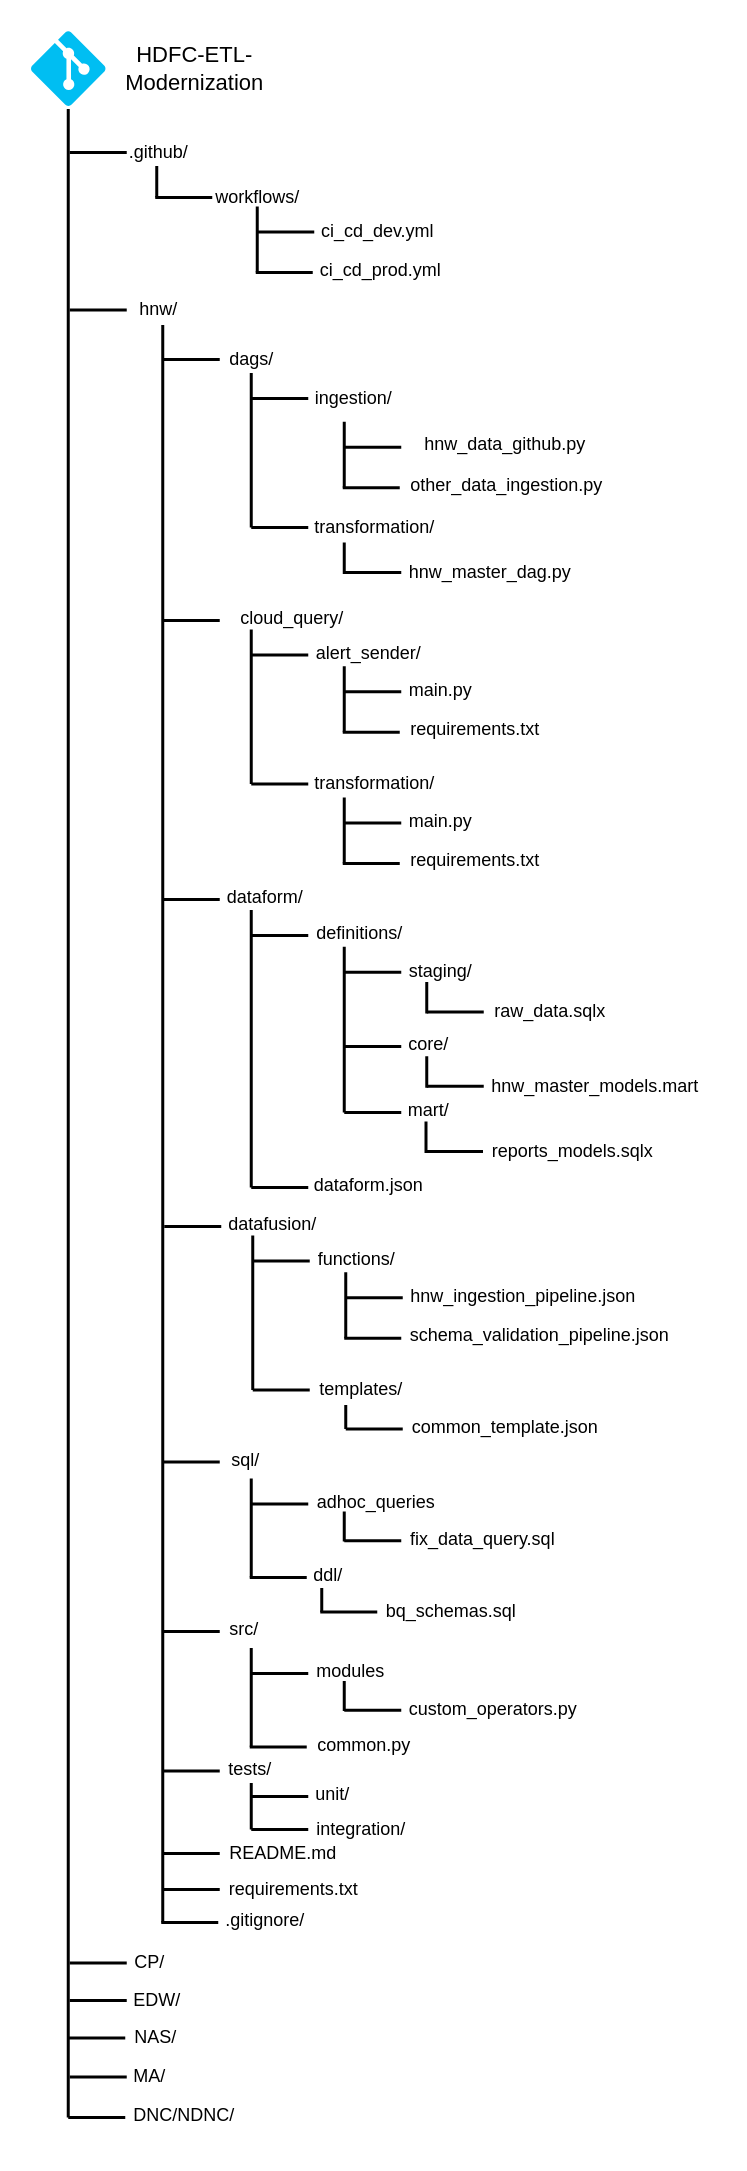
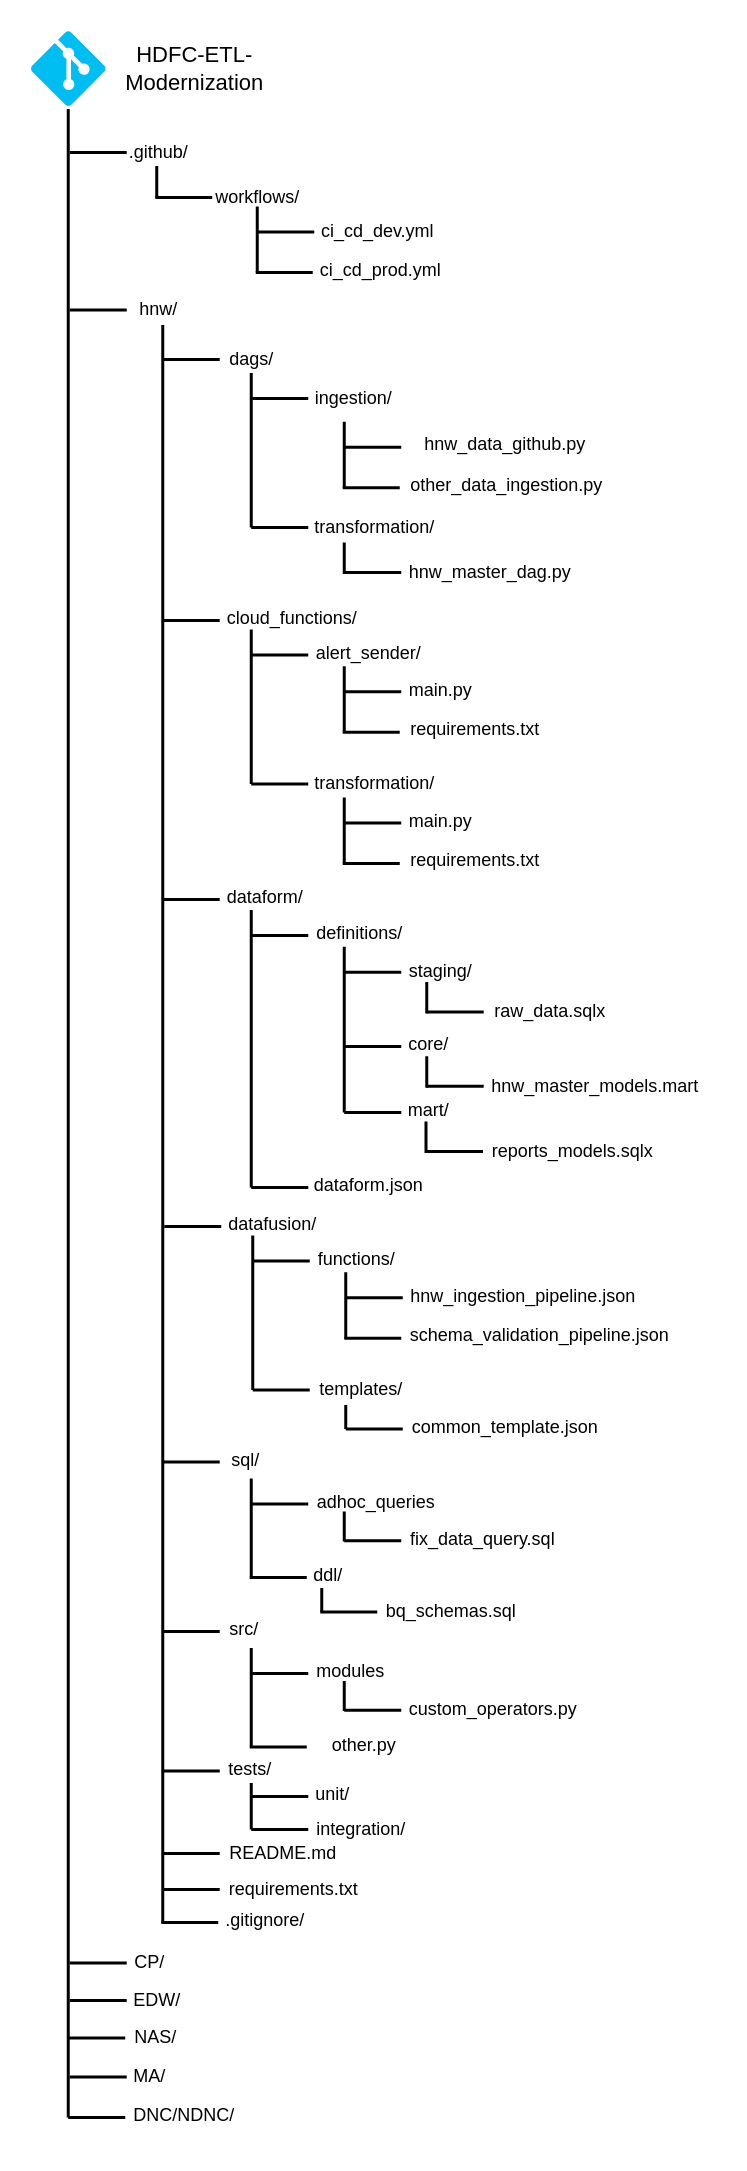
(293, 619) -> (293, 619)
(365, 1745) -> (365, 1745)
